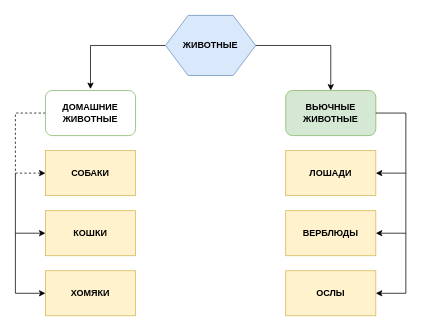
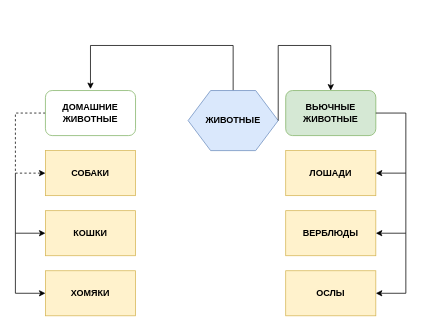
(210, 45) -> (233, 120)
